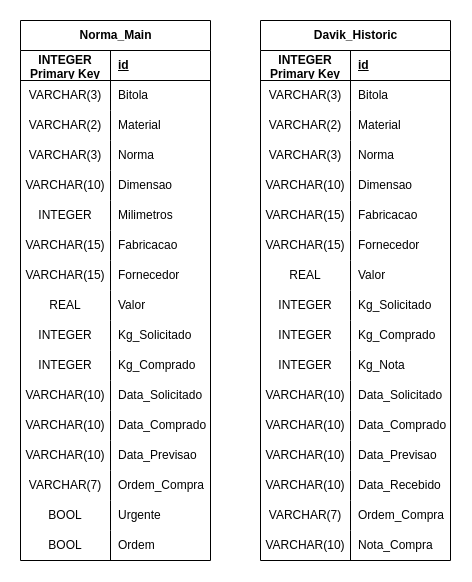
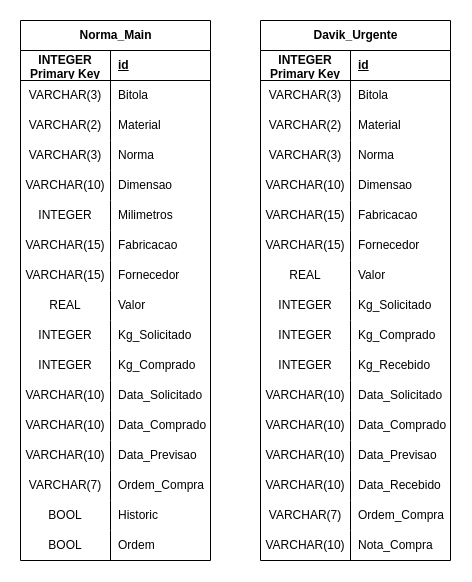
(356, 36) -> (356, 36)
(382, 366) -> (394, 366)
(142, 516) -> (142, 516)
